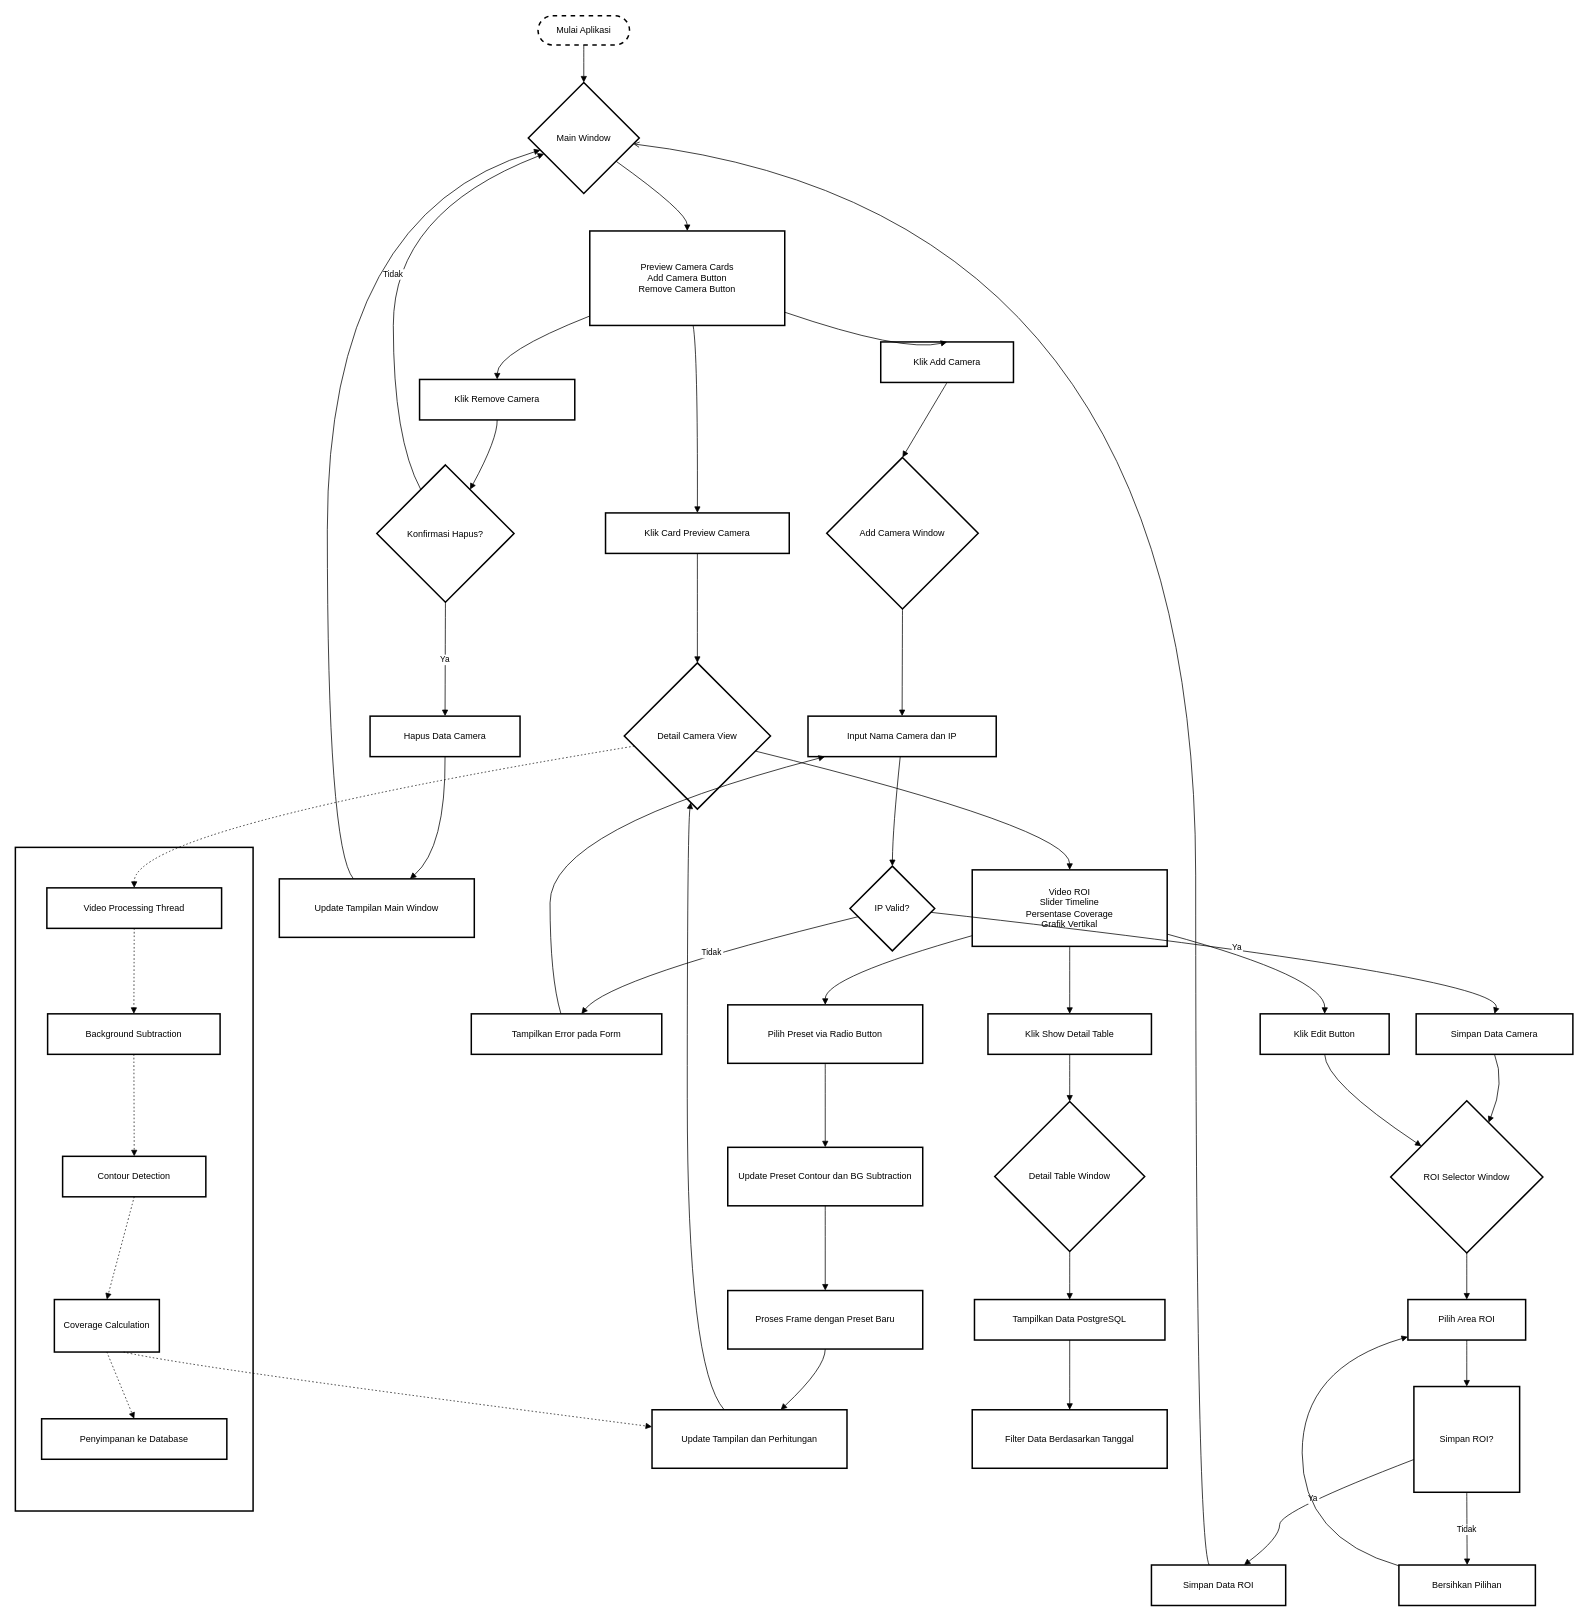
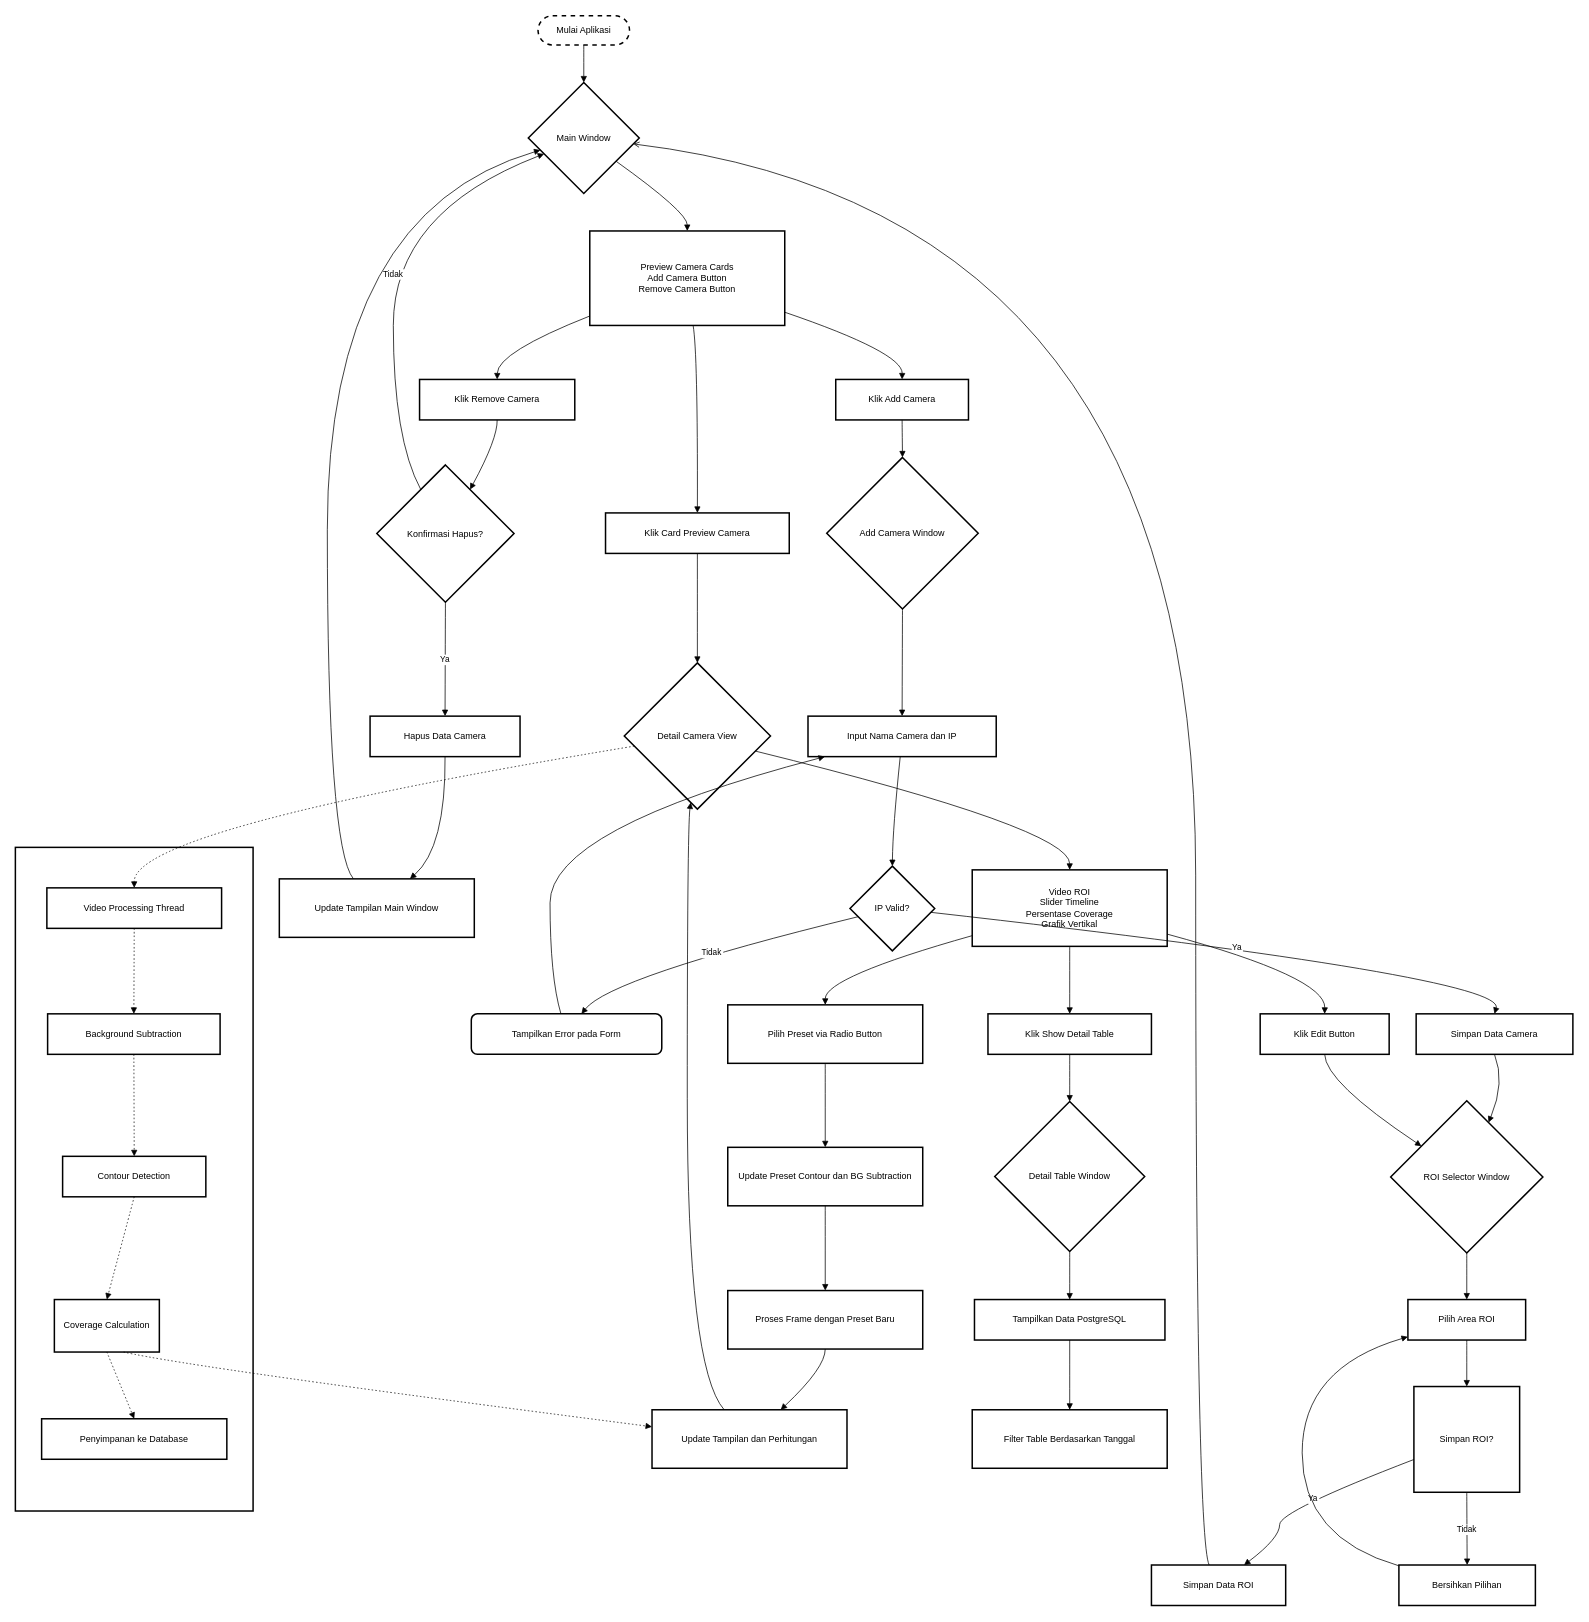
(947, 362) -> (902, 399)
(567, 1034) -> (567, 1034)
(1070, 1439) -> (1070, 1439)
